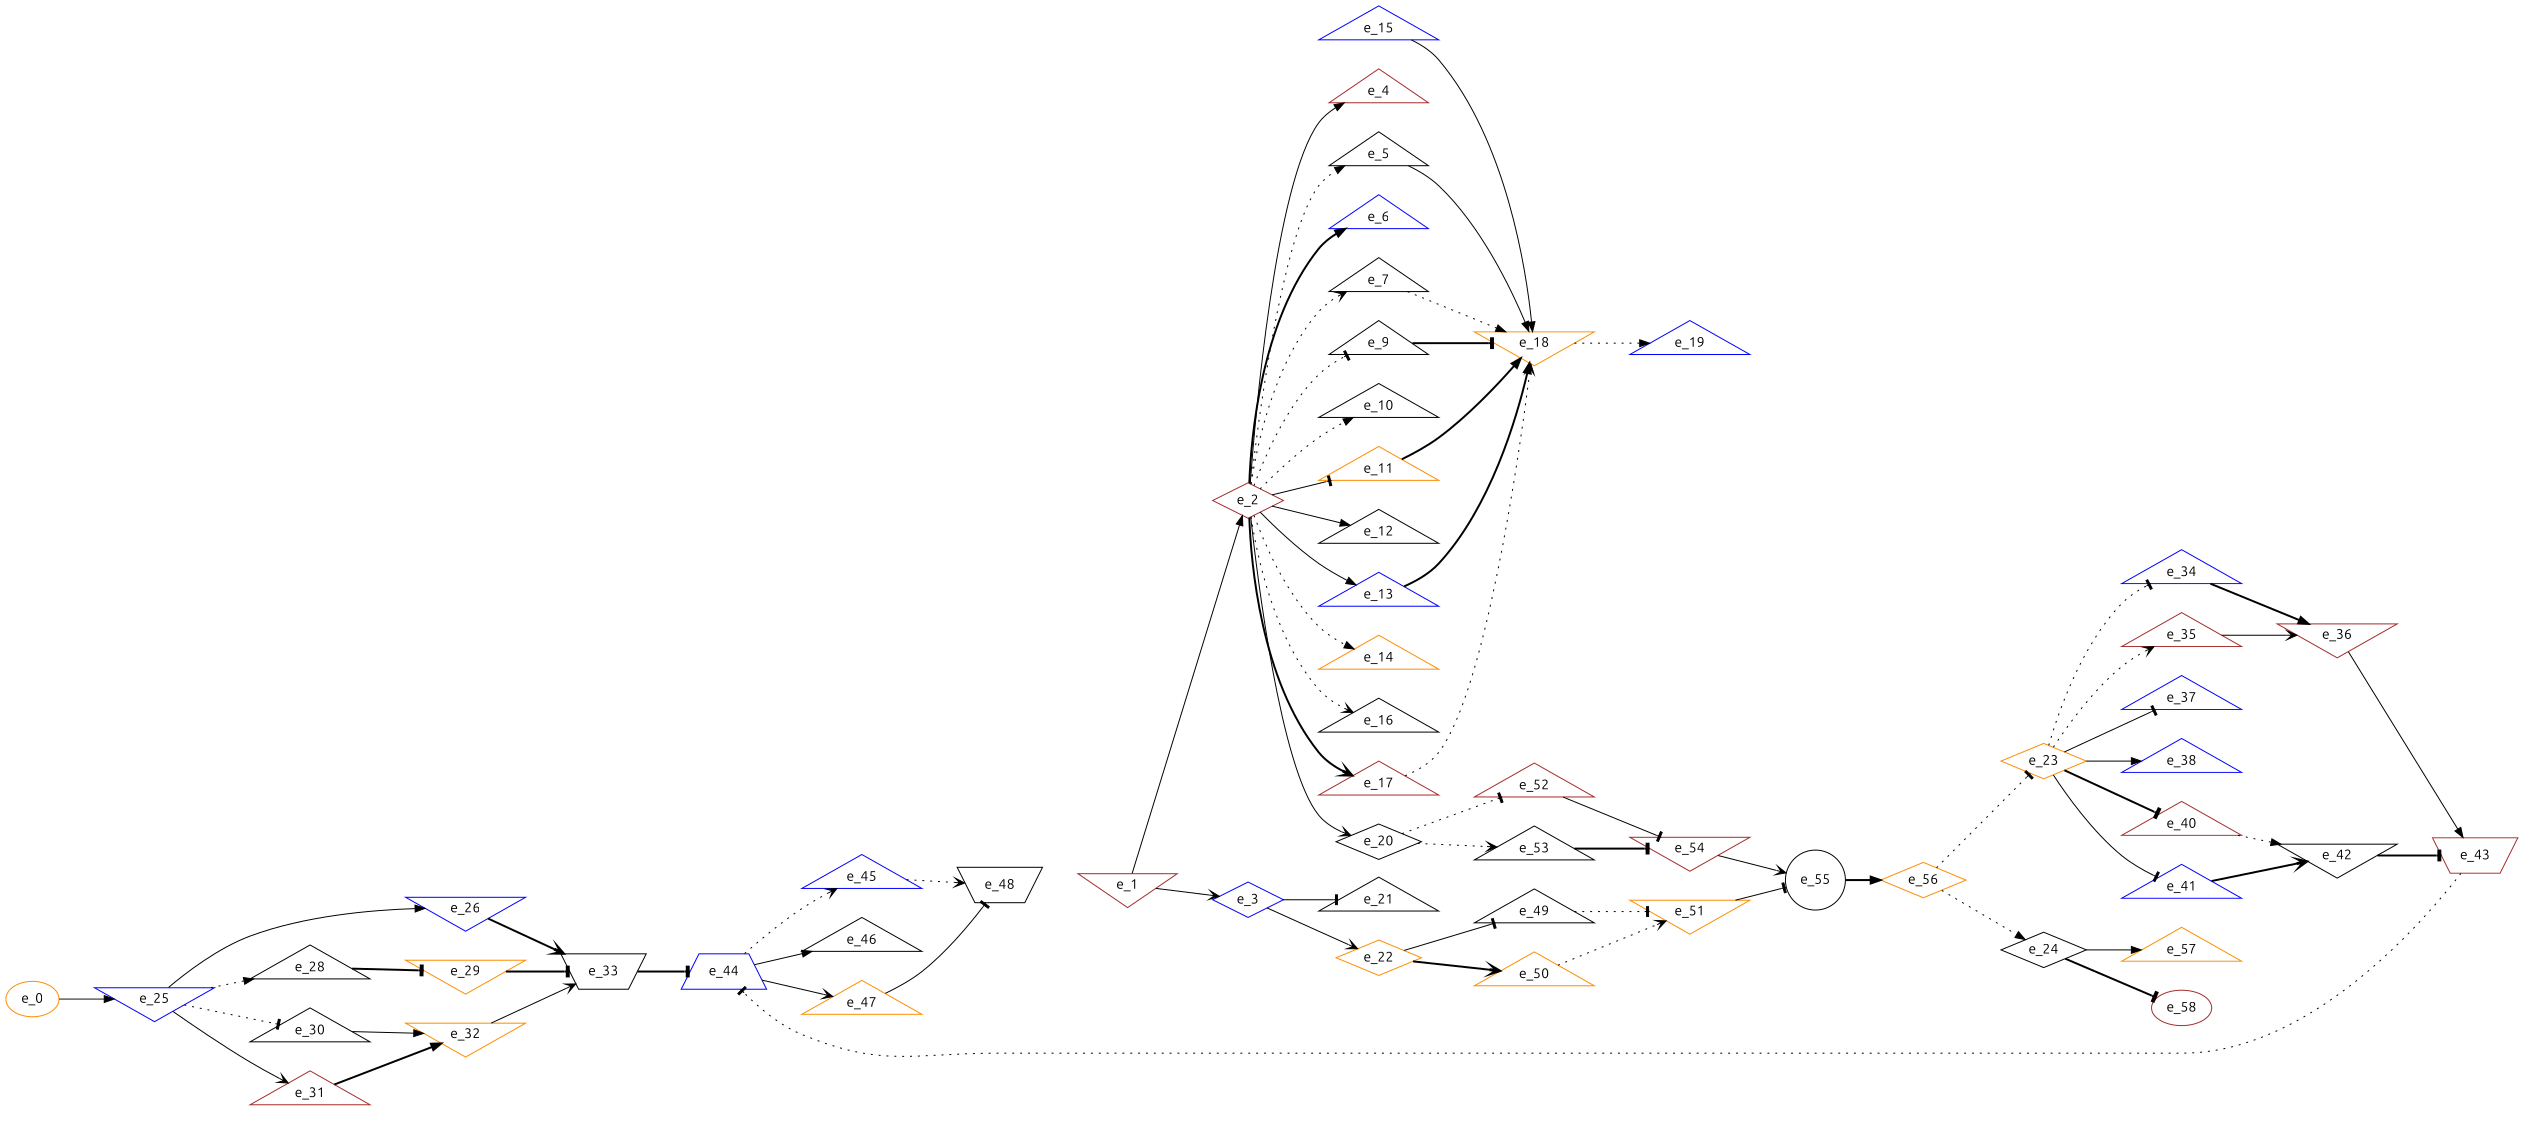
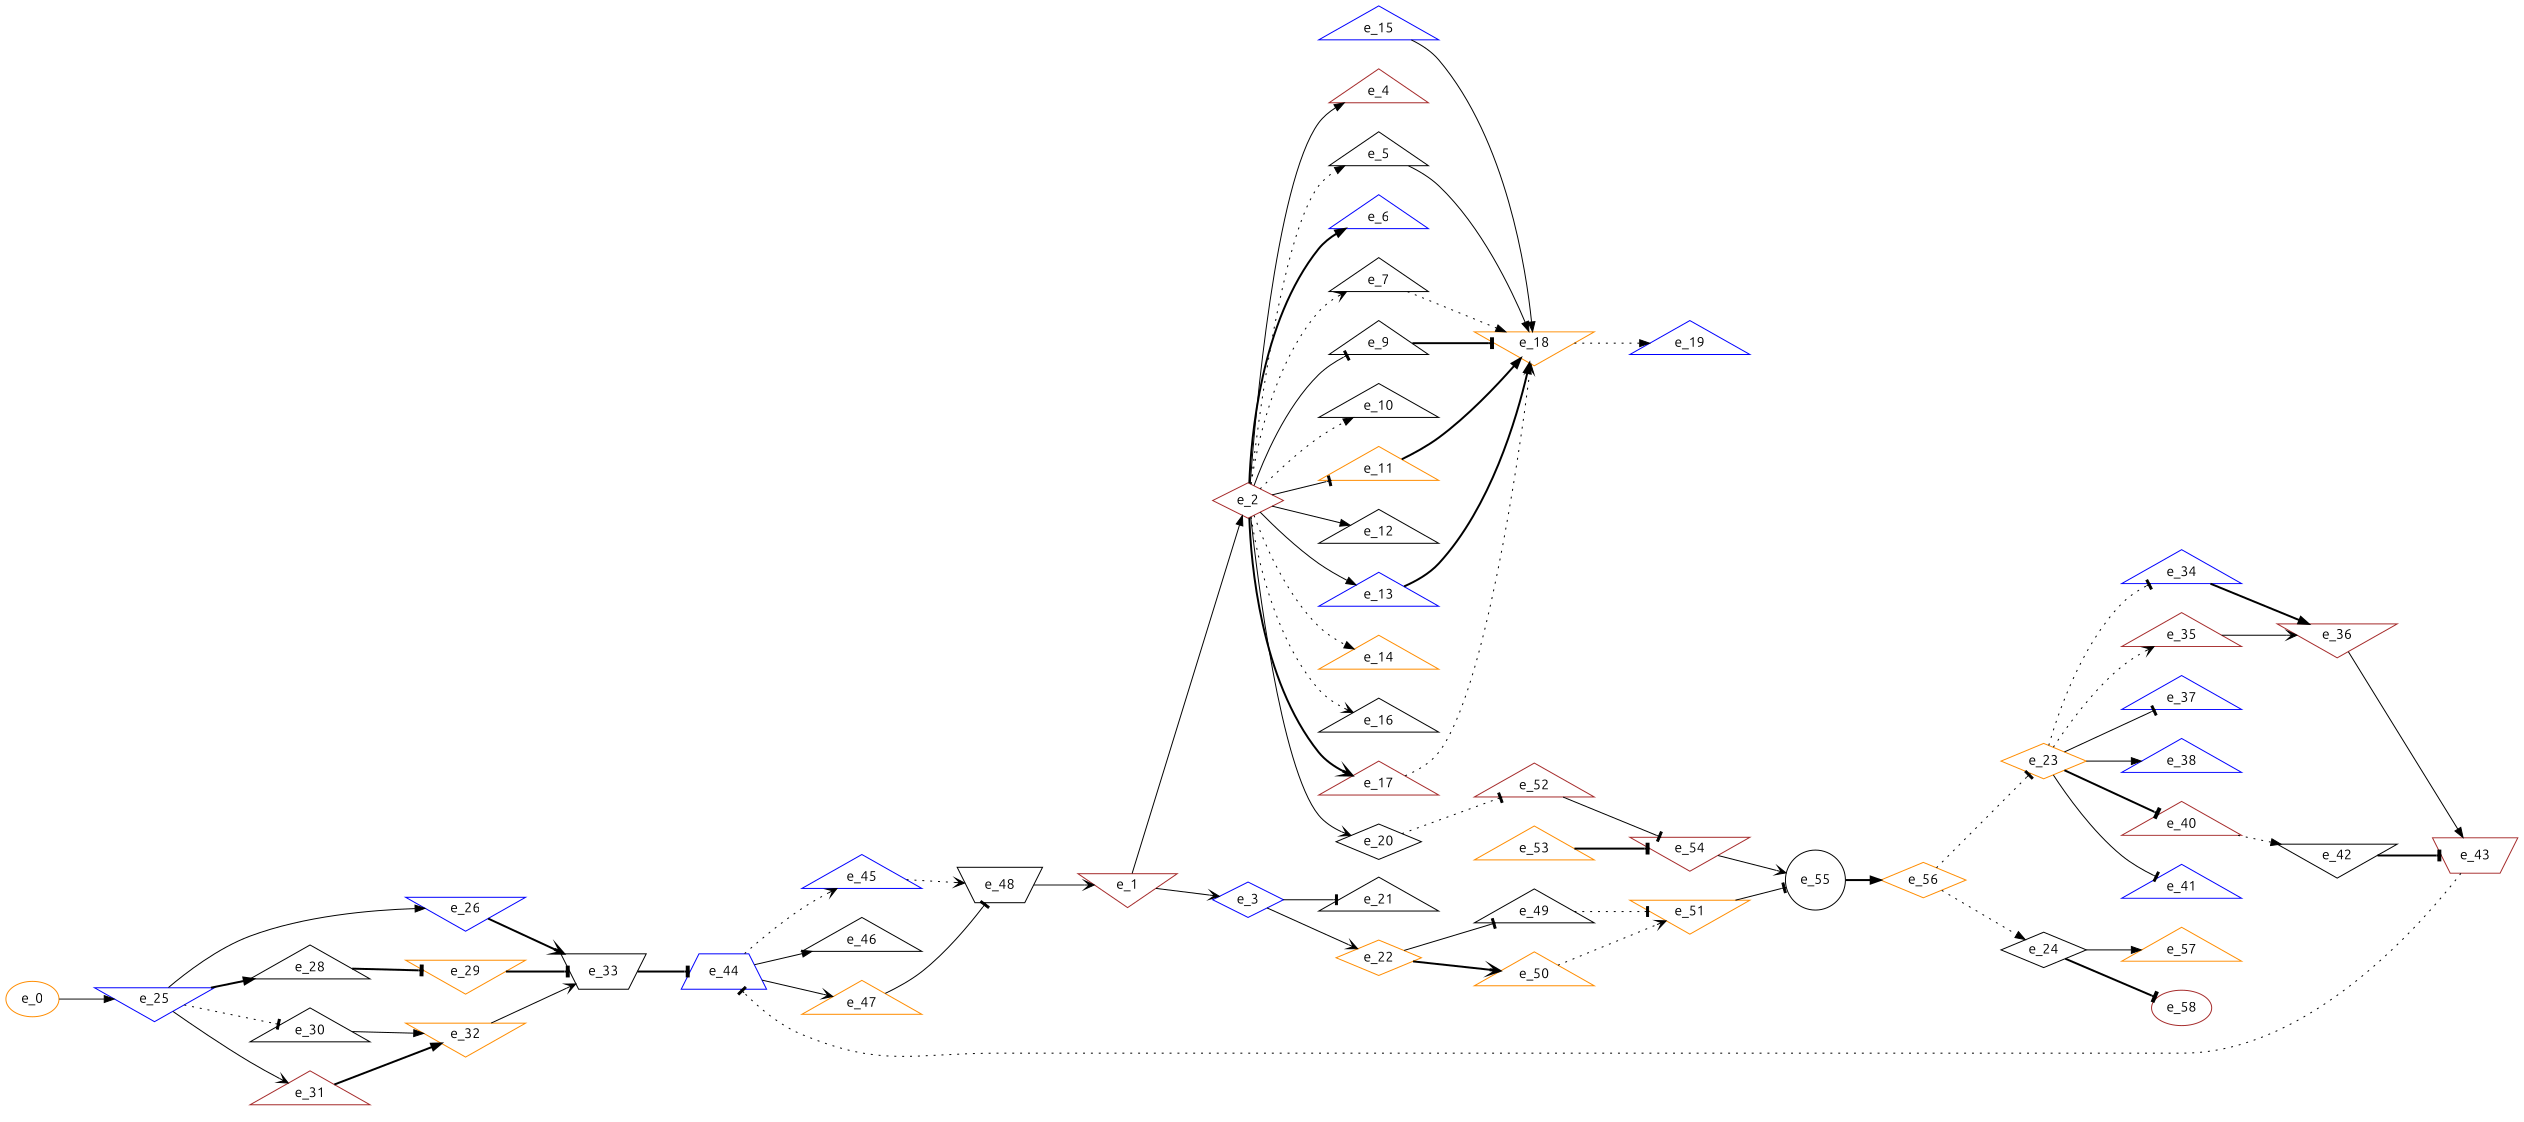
(1289, 414) -> (1289, 414)
(1452, 845) -> none
(1534, 849) -> (1534, 849)
(2255, 872) -> none
none -> (1059, 885)
(227, 984) -> (227, 984)
